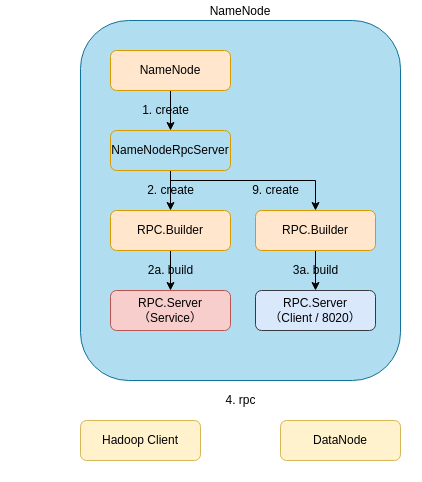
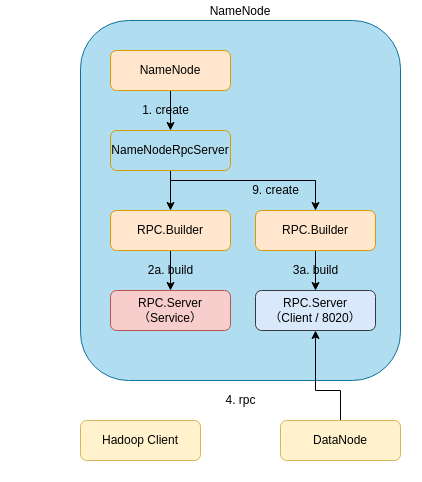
(171, 191) -> none
none -> (317, 391)
